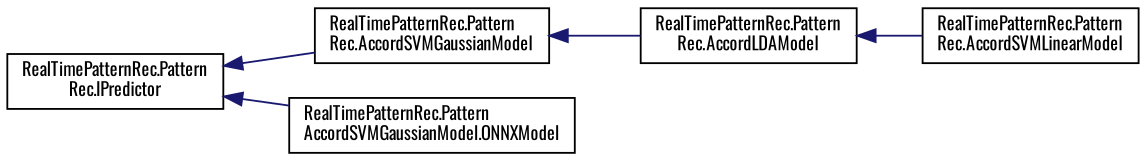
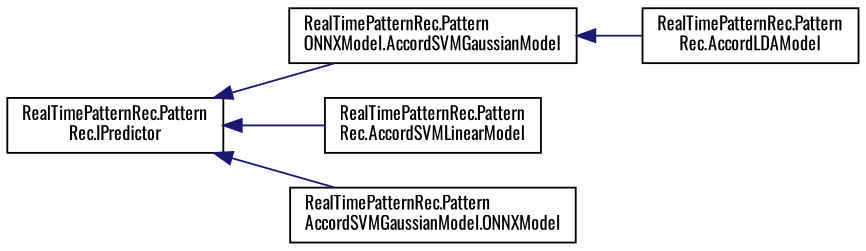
(432, 36) -> (433, 36)
(899, 36) -> (284, 125)
